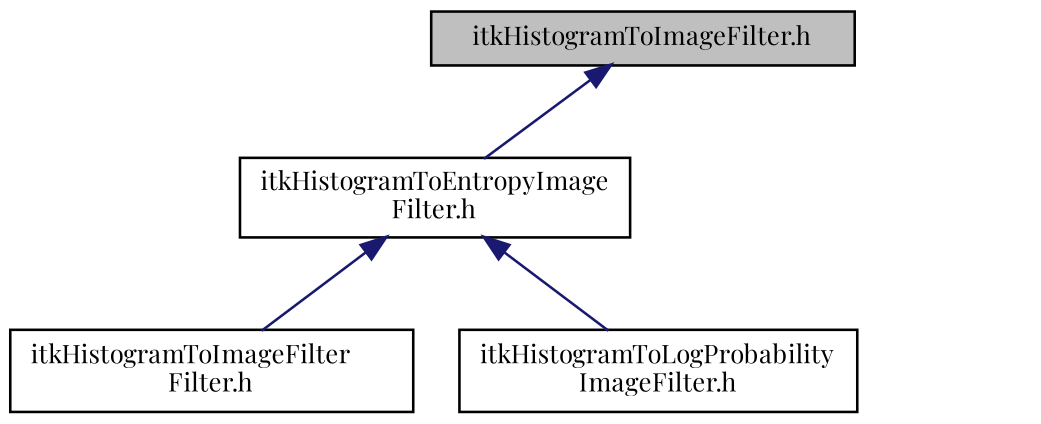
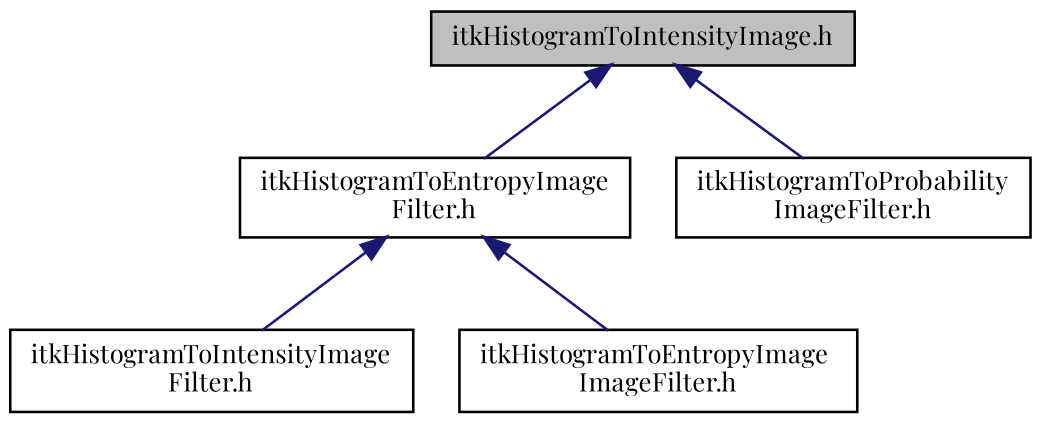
(643, 38) -> (643, 38)
none -> (853, 198)
(212, 371) -> (212, 371)
(658, 371) -> (658, 371)
